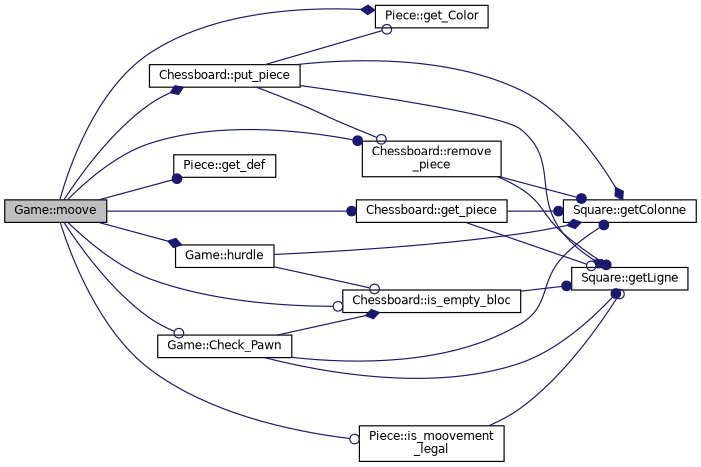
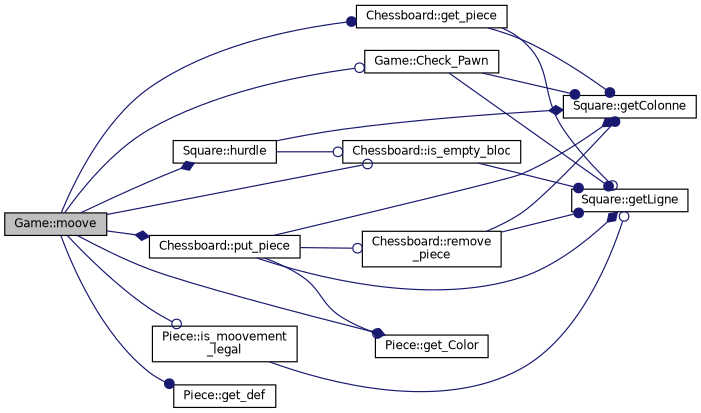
(201, 132) -> none
(225, 256) -> (225, 152)
(321, 325) -> none
